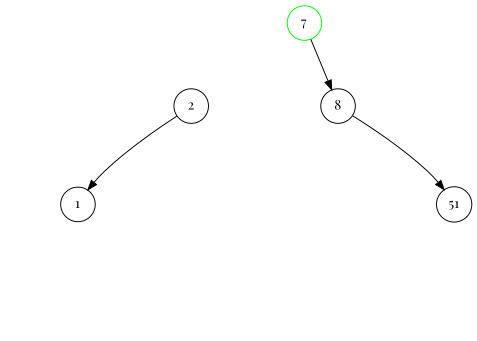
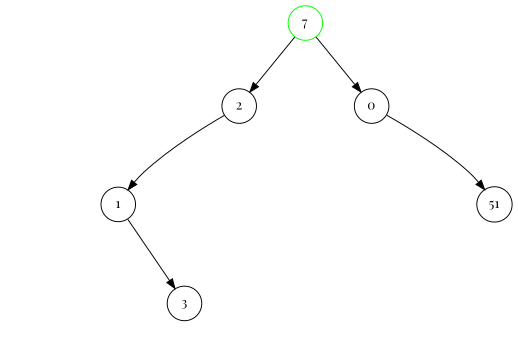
none -> (275, 61)
(338, 106) -> (372, 106)
none -> (184, 303)
